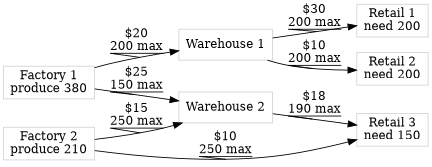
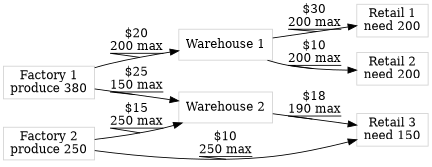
(49, 144) -> (49, 144)
